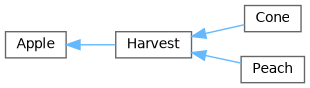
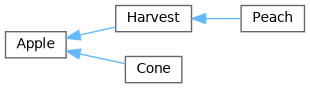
(225, 29) -> (103, 59)
